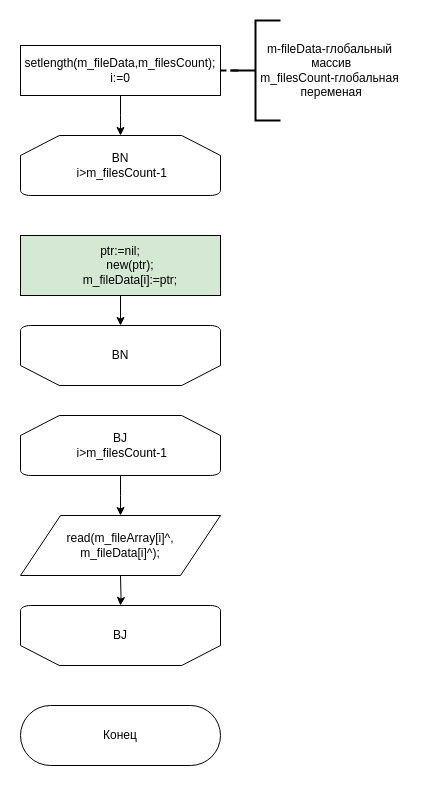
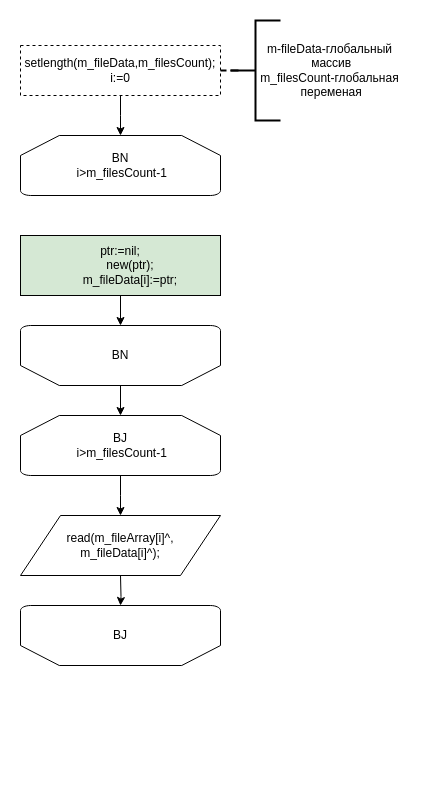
(121, 71) -> (121, 71)
none -> (121, 405)
(121, 736) -> none
